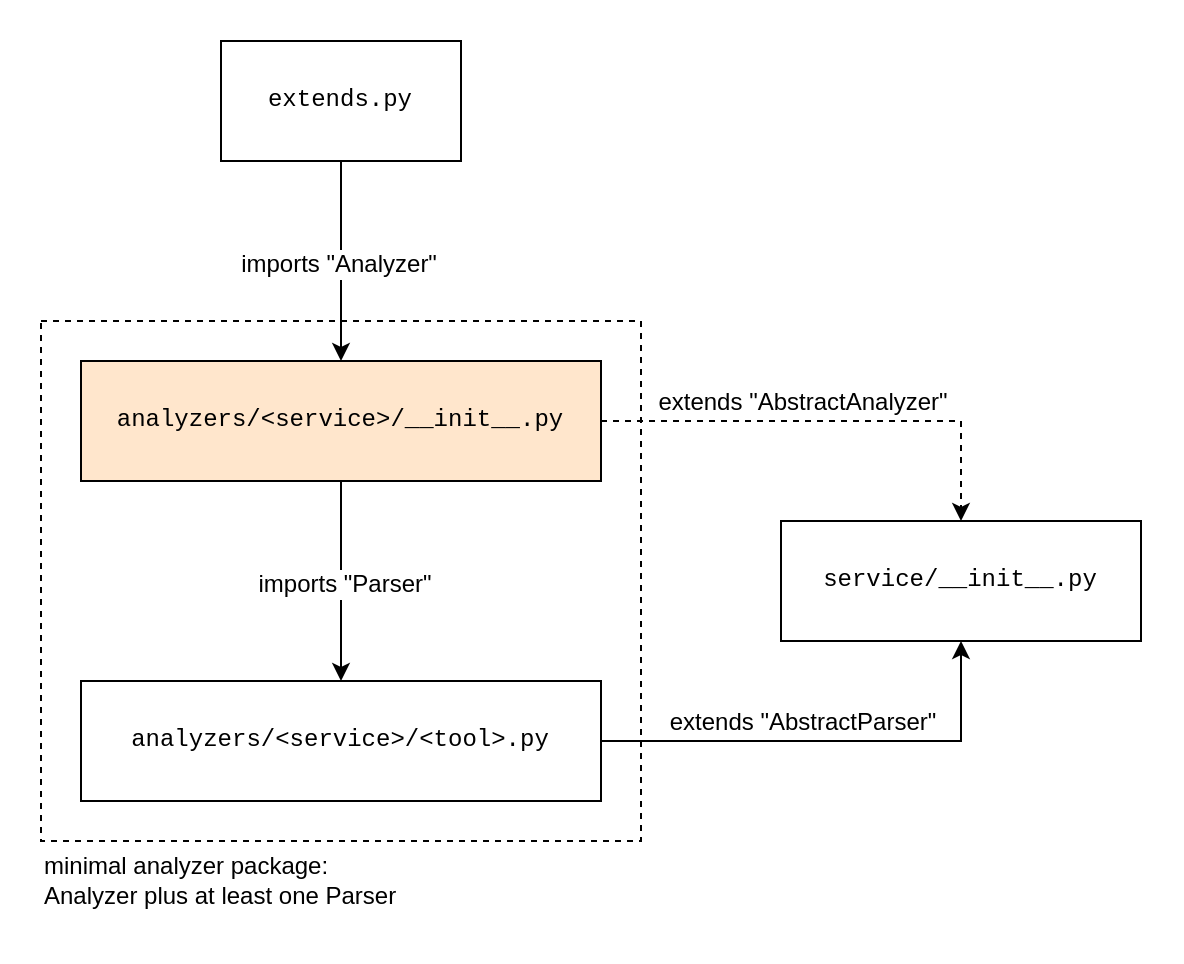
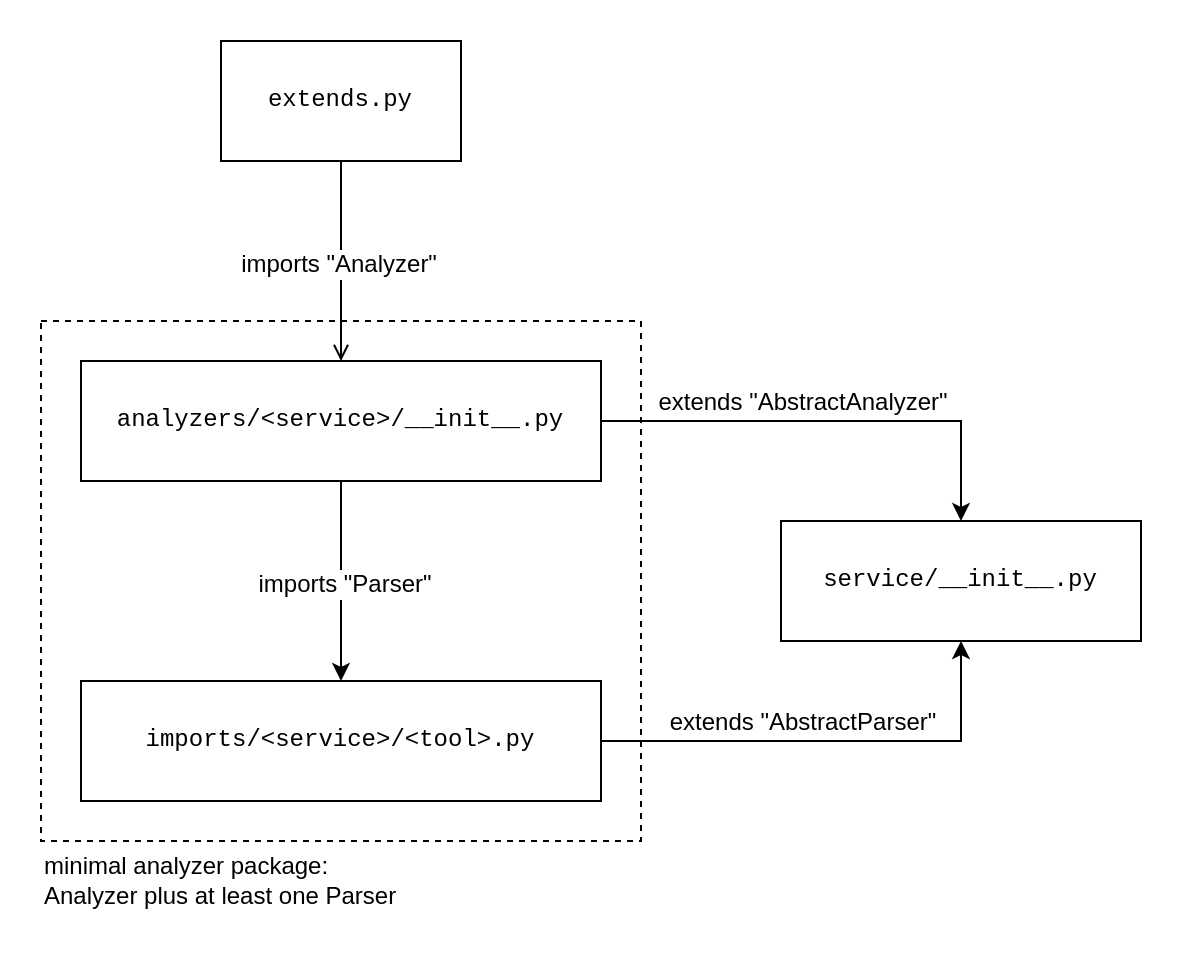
(341, 346) -> (341, 348)
(341, 421) -> (341, 421)
(825, 421) -> (825, 421)
(341, 741) -> (341, 741)
